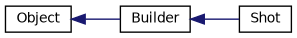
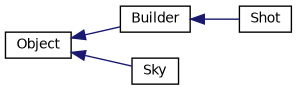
none -> (155, 71)
